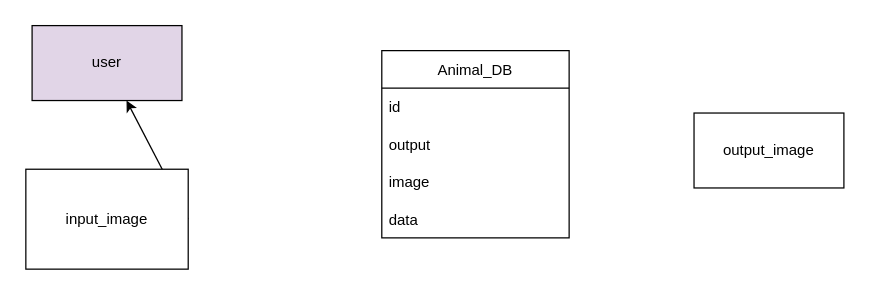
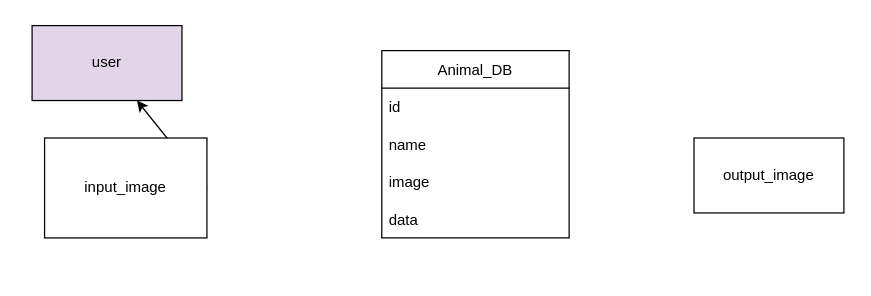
(414, 145) -> (406, 145)
(769, 151) -> (769, 176)
(107, 219) -> (126, 188)
